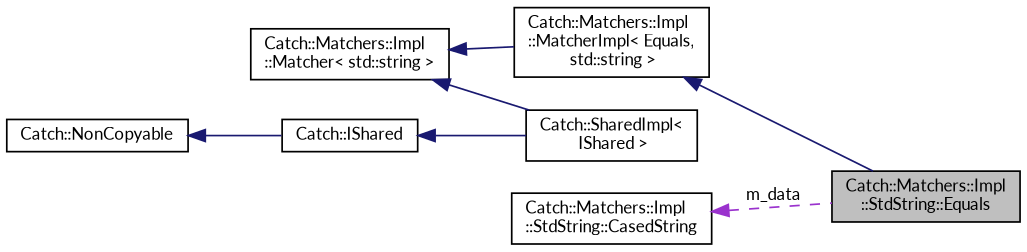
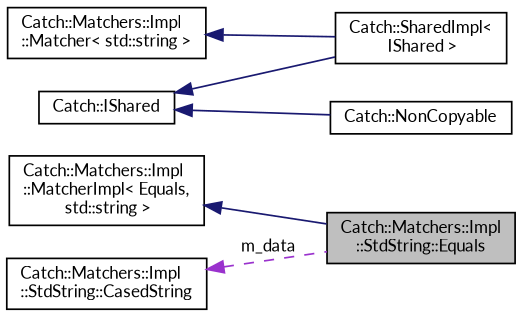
(490, 48) -> none
(244, 136) -> (261, 113)
